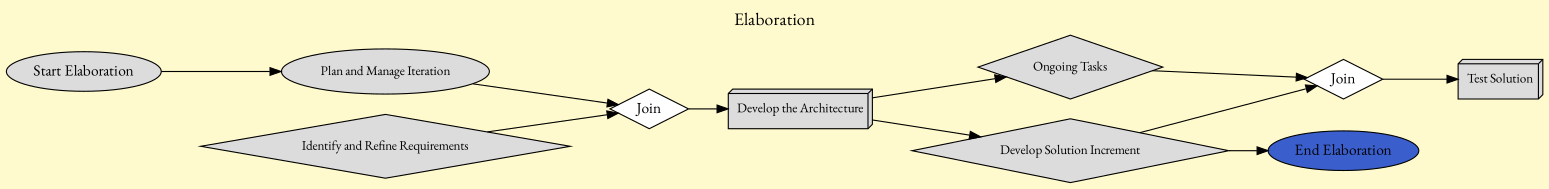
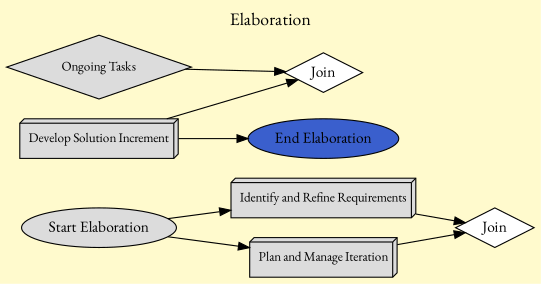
(385, 72) -> (323, 257)
(1501, 79) -> none
(800, 109) -> none
(385, 146) -> (323, 198)
(1070, 151) -> (99, 139)
none -> (194, 215)
